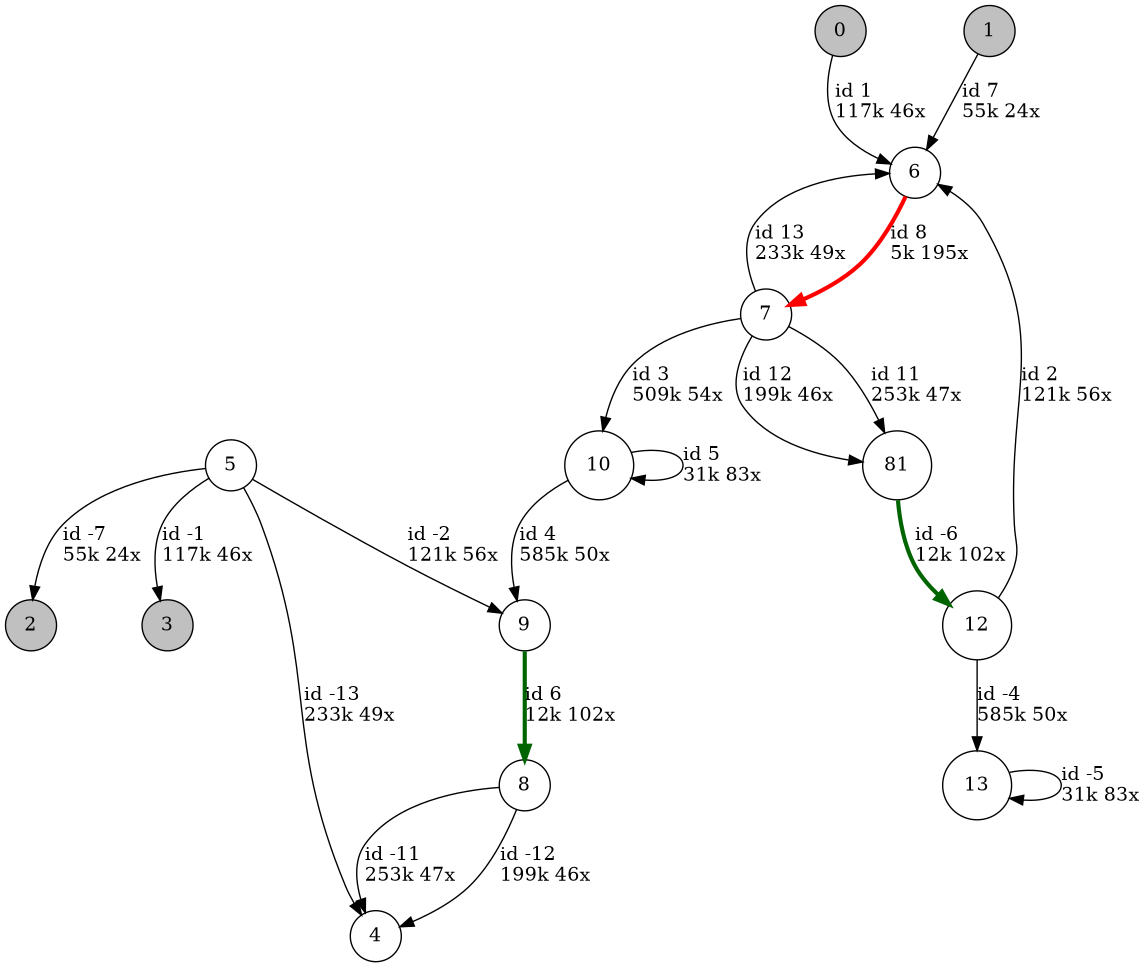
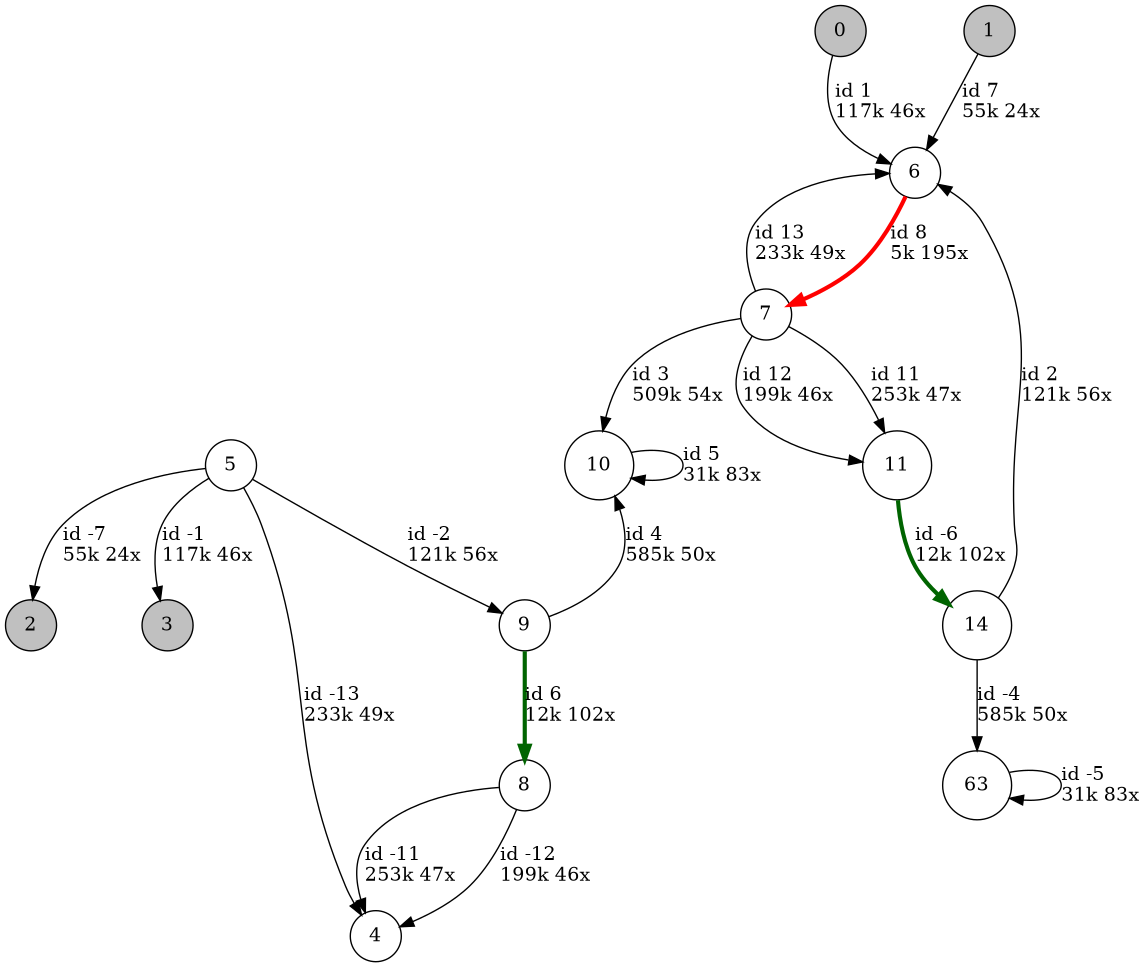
(897, 465) -> (897, 465)
(520, 523) -> (610, 578)
(977, 625) -> (977, 625)
(977, 785) -> (977, 785)
